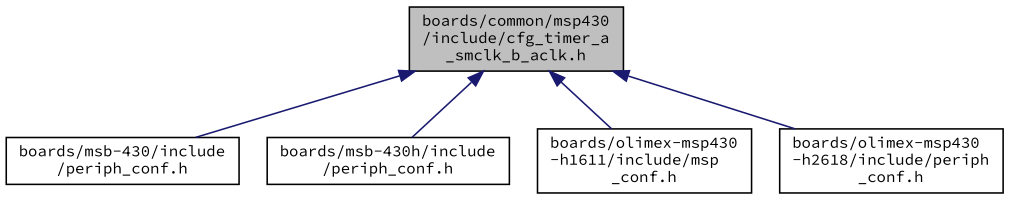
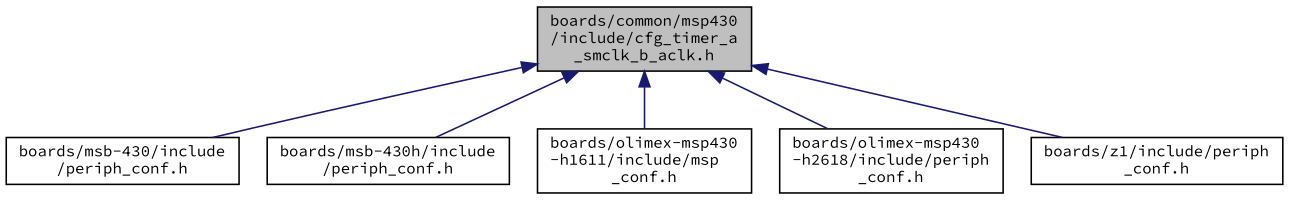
none -> (1157, 161)
